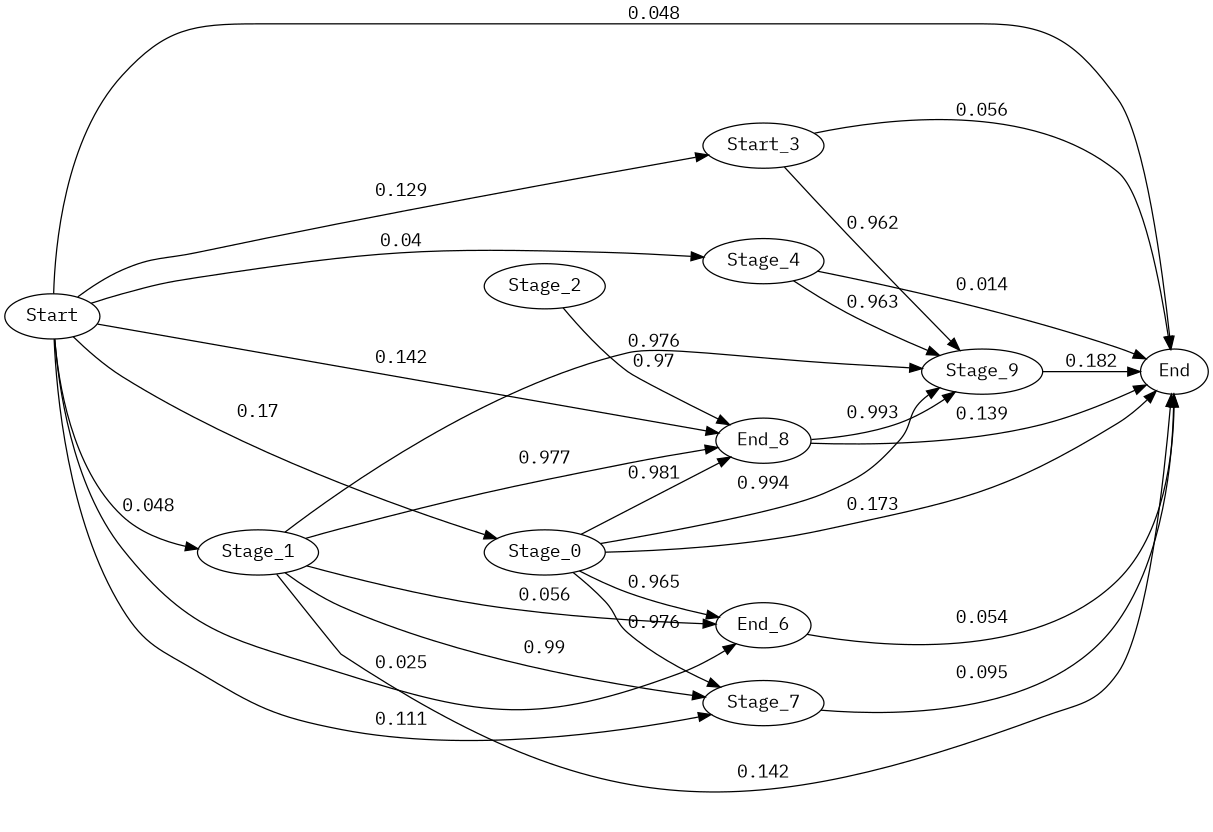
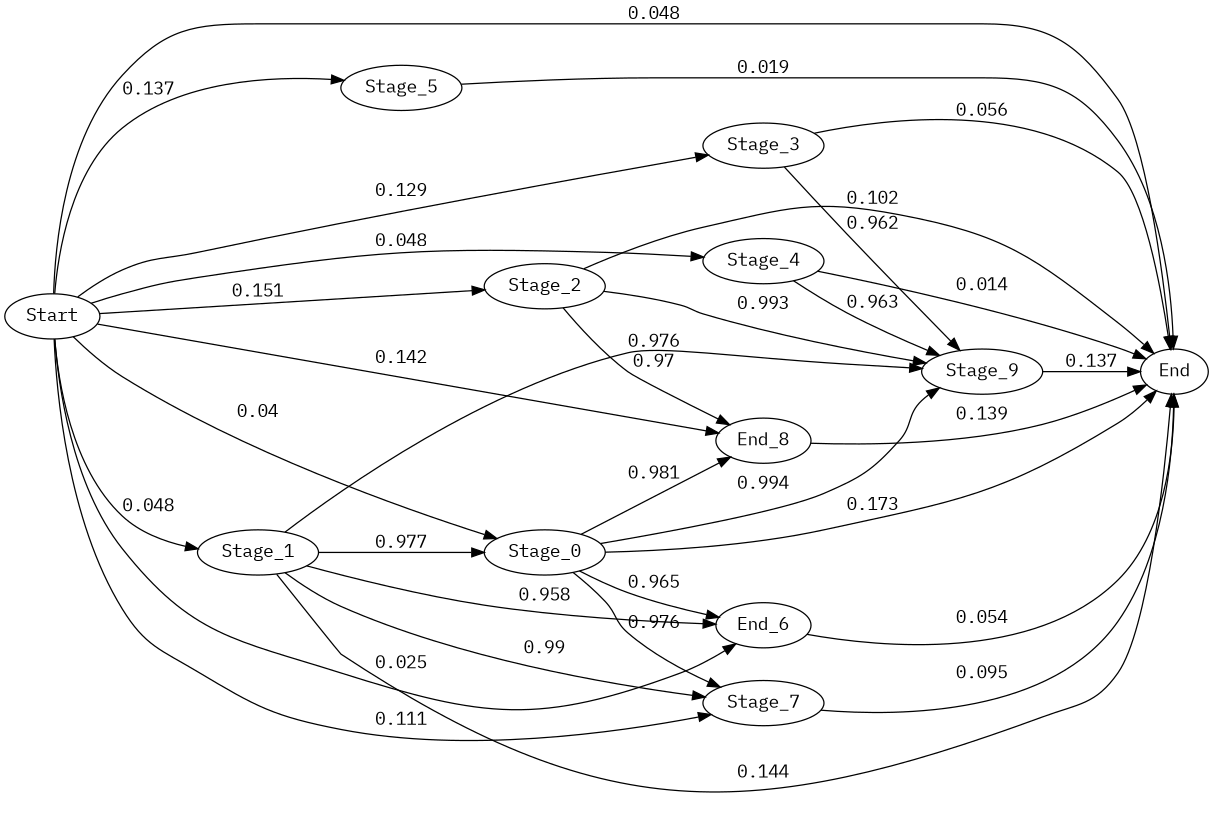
none -> (401, 88)
(763, 146) -> (763, 146)
none -> (878, 211)
(401, 242) -> (401, 242)
none -> (286, 302)
(1092, 362) -> (1092, 362)
(258, 412) -> (258, 412)
(881, 429) -> (758, 329)
(504, 489) -> (395, 552)
(545, 596) -> (545, 596)
(763, 773) -> (763, 773)
